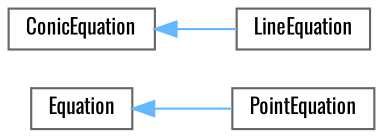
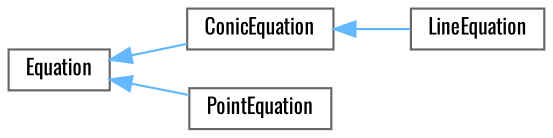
none -> (159, 50)
